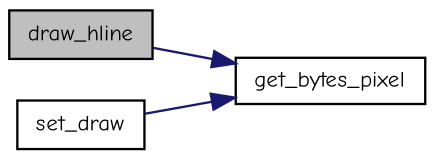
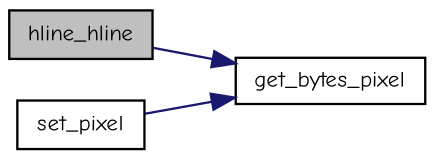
(81, 35) -> (81, 35)
(81, 125) -> (81, 125)
